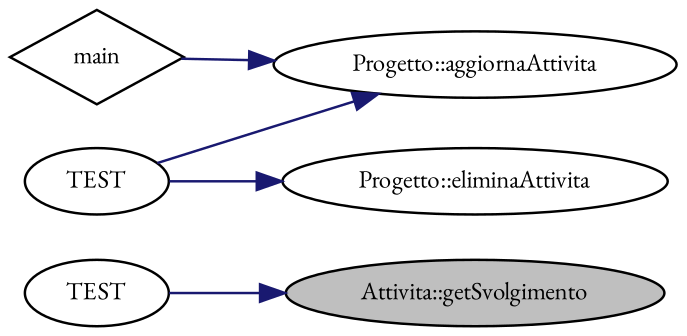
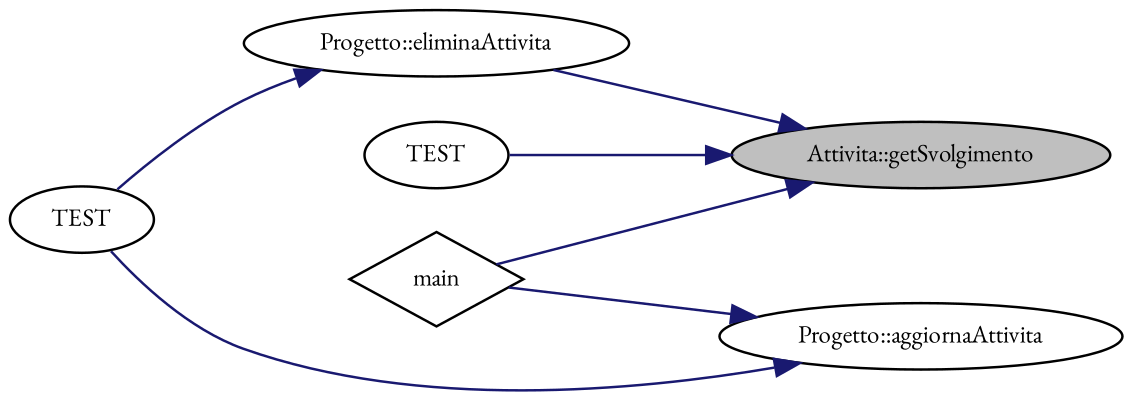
none -> (667, 96)
none -> (642, 227)
